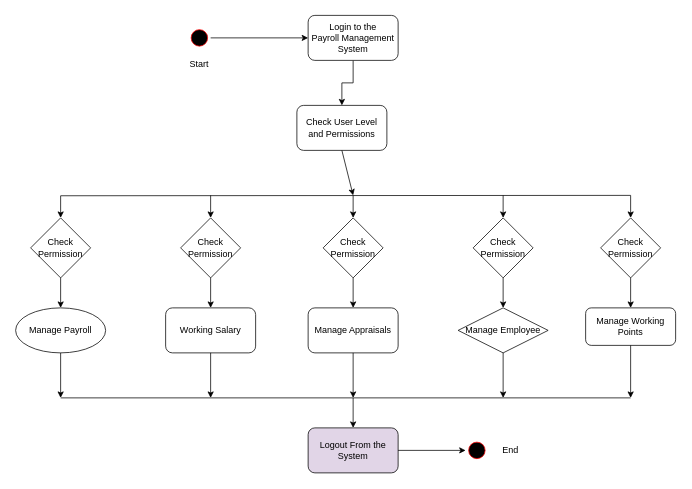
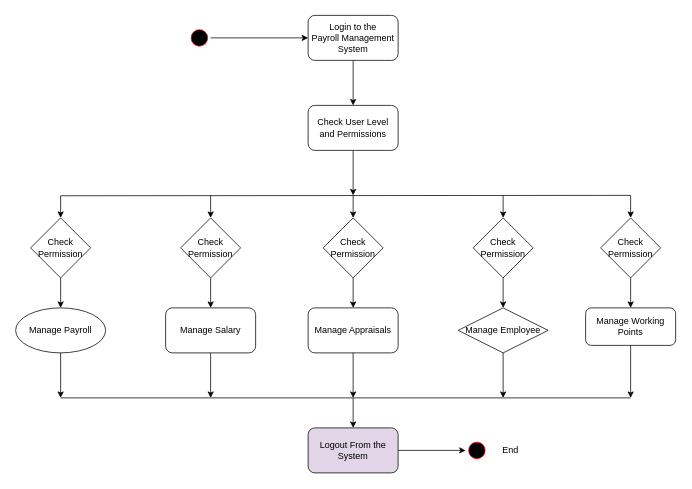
(199, 64) -> none
(342, 128) -> (353, 128)
(210, 330) -> (210, 330)
